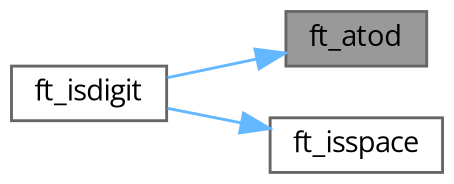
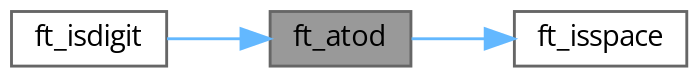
(204, 116) -> (448, 39)
